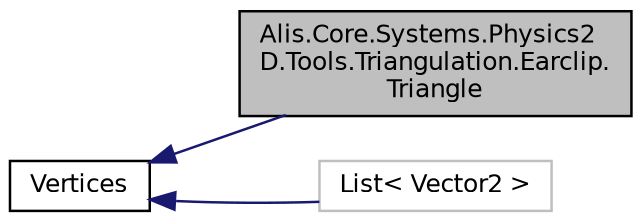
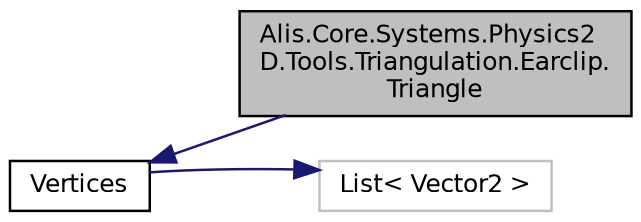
(248, 203) -> (222, 169)
